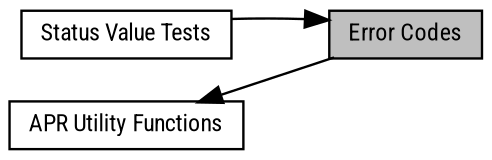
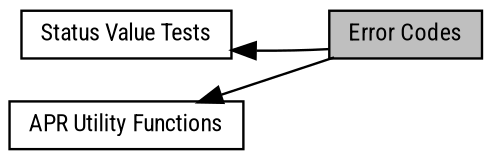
(268, 18) -> (293, 50)
